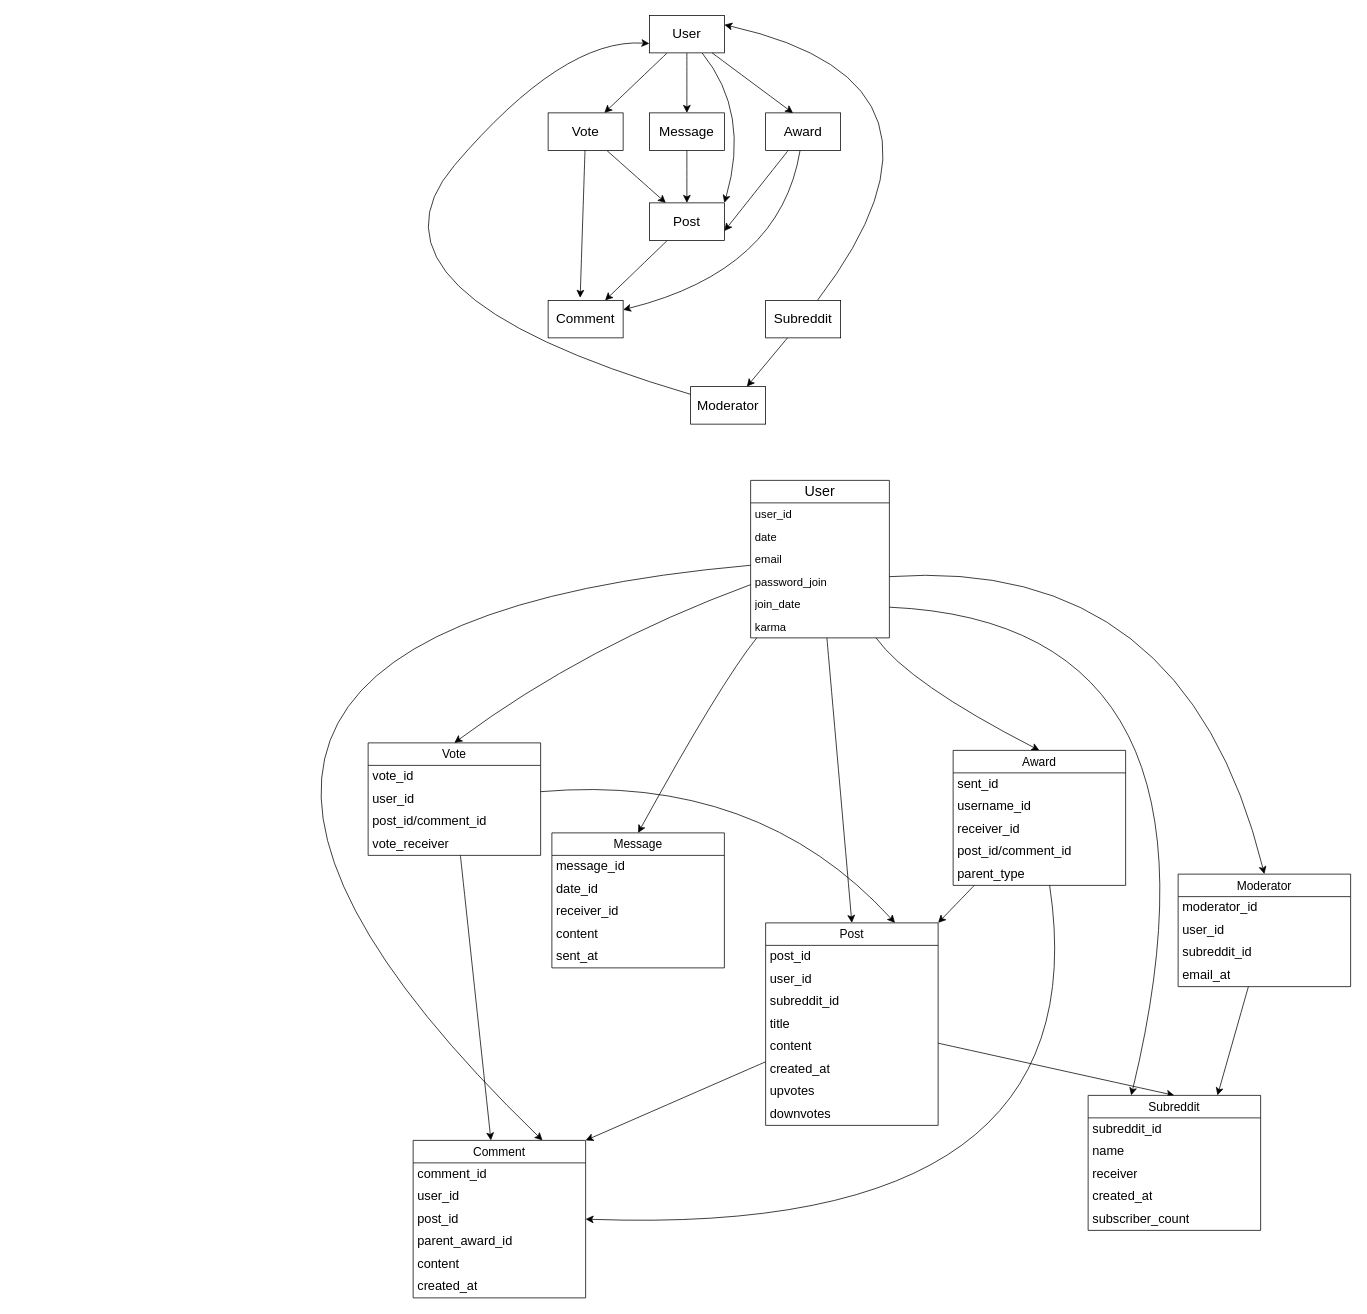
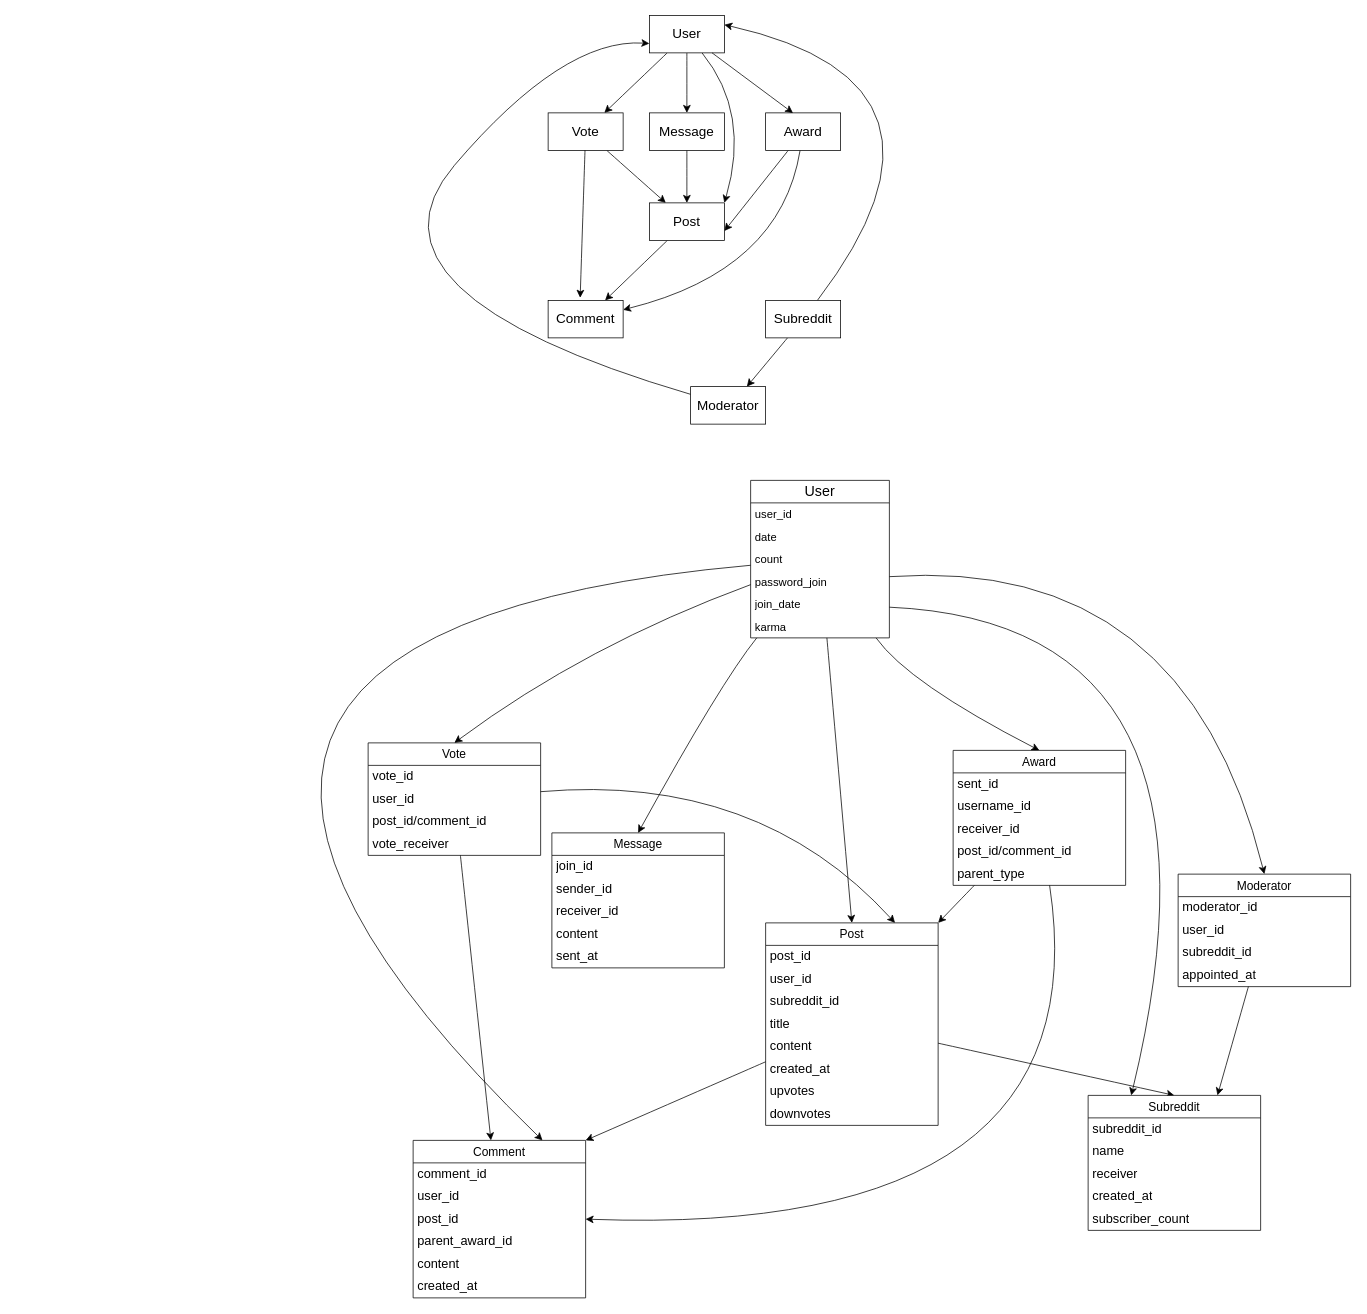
(768, 559) -> (771, 559)
(590, 867) -> (578, 867)
(579, 889) -> (587, 889)
(1208, 975) -> (1224, 975)
